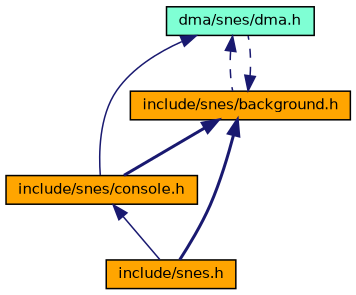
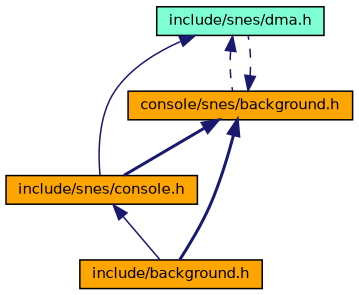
(240, 21) -> (240, 21)
(240, 105) -> (240, 105)
(171, 274) -> (171, 274)
